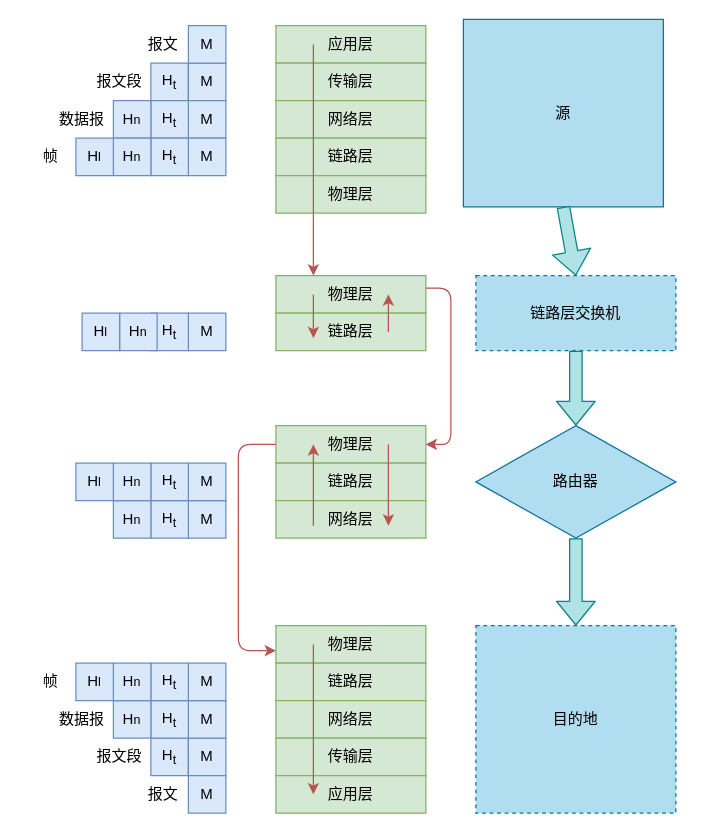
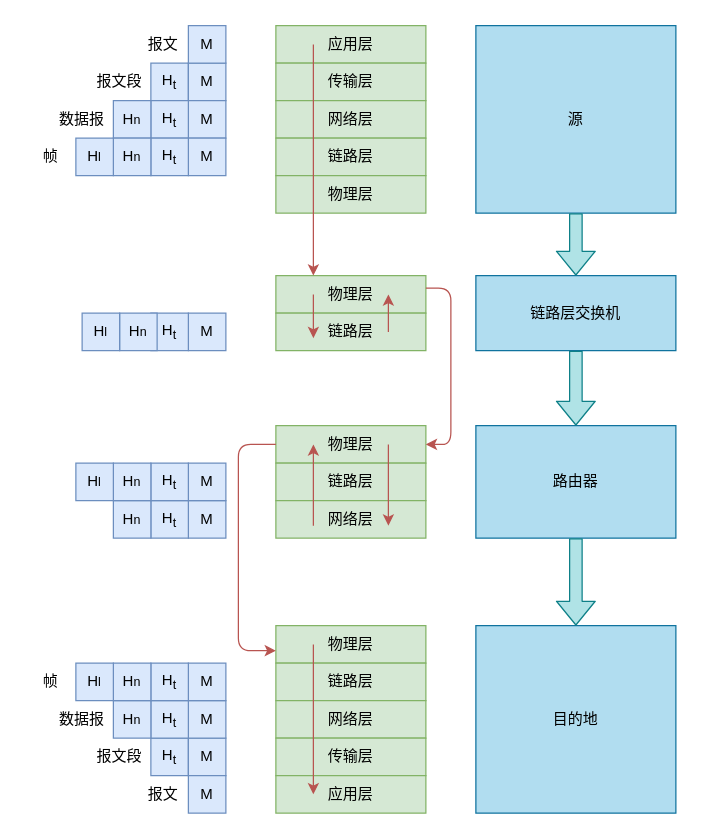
(563, 113) -> (576, 119)
(576, 313) -> (576, 313)
(576, 482) -> (576, 482)
(576, 719) -> (576, 719)
